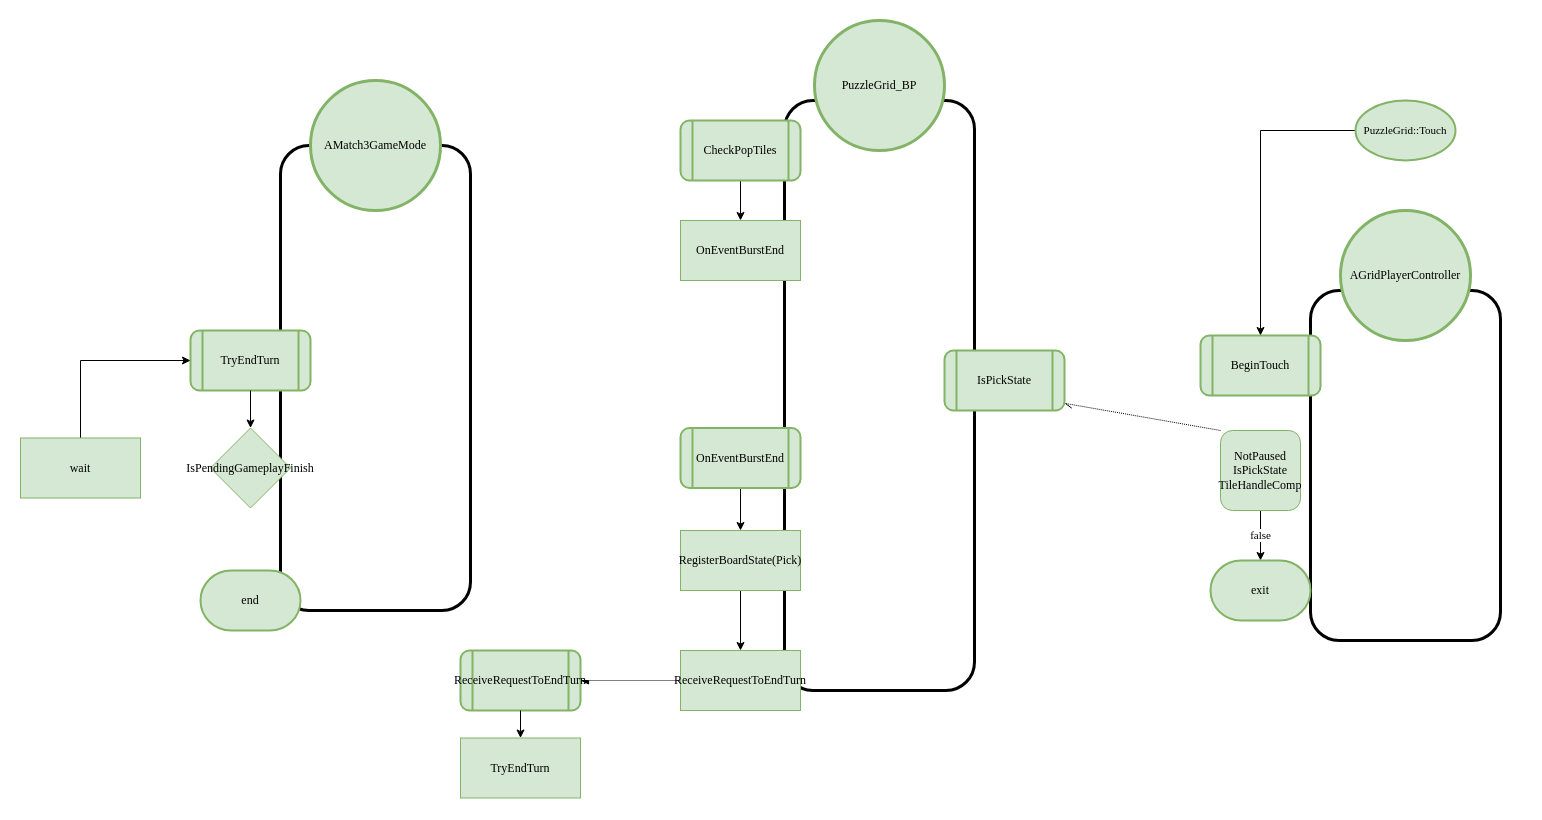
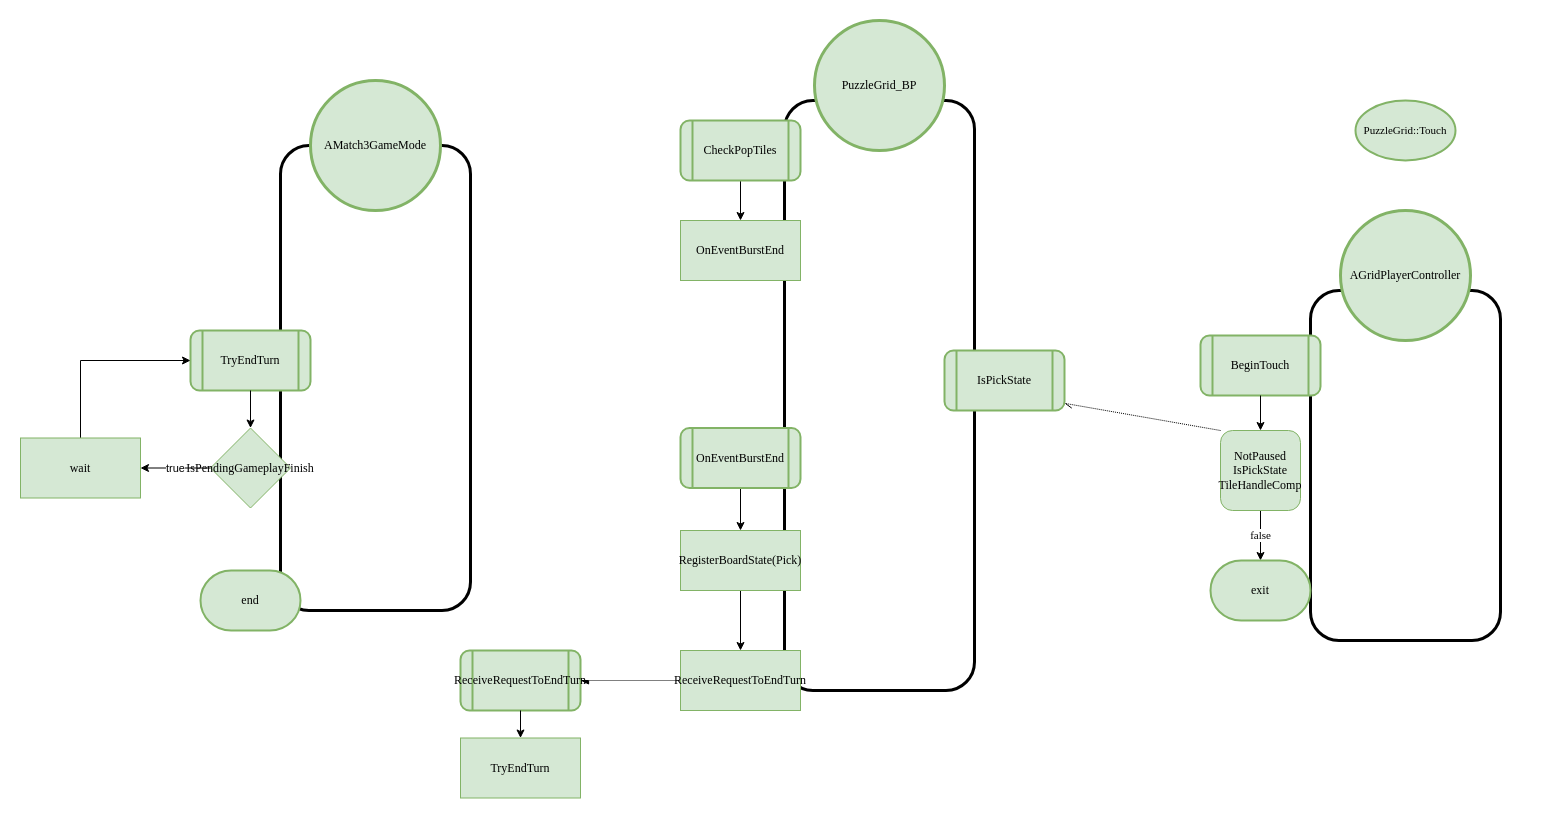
(1261, 182) -> none
none -> (1261, 410)
none -> (179, 468)
